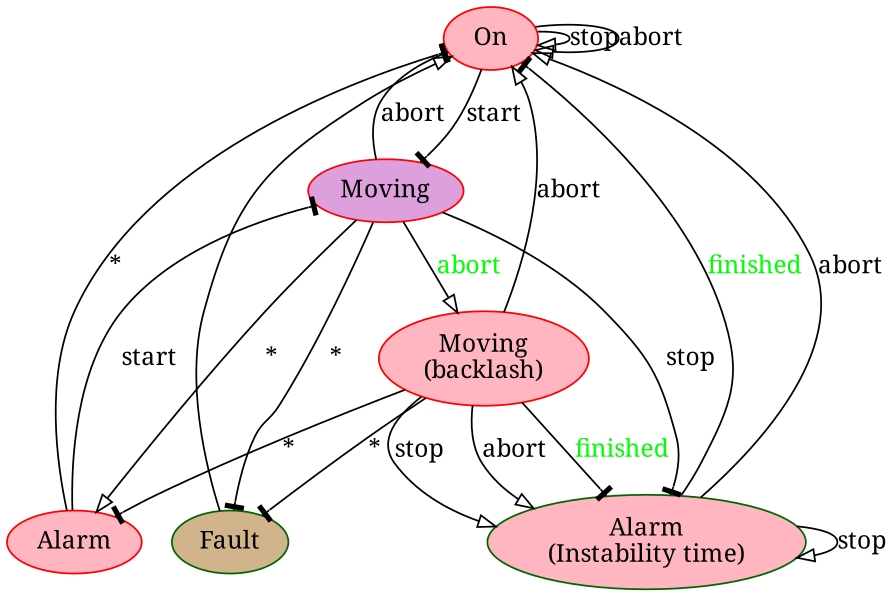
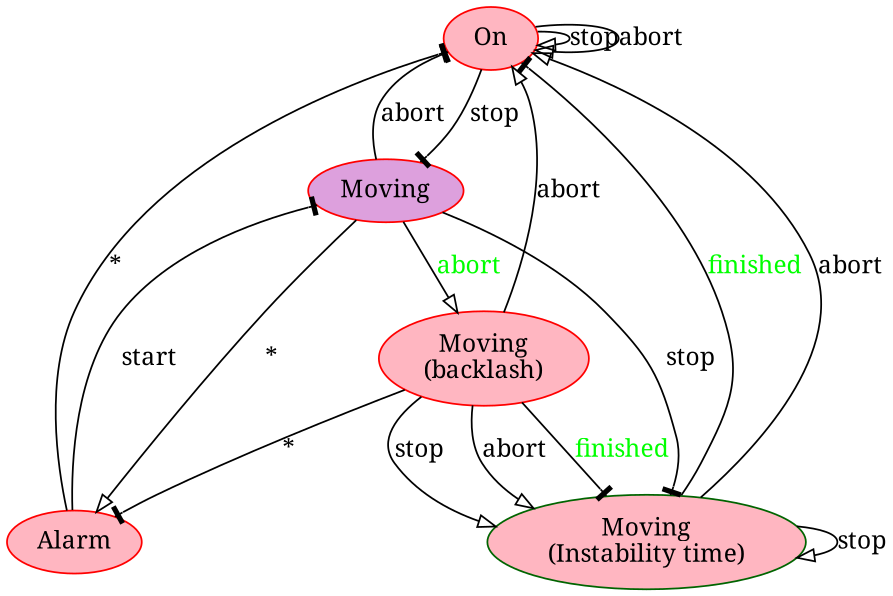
(494, 115) -> (494, 115)
(230, 542) -> none
(647, 542) -> (647, 542)
